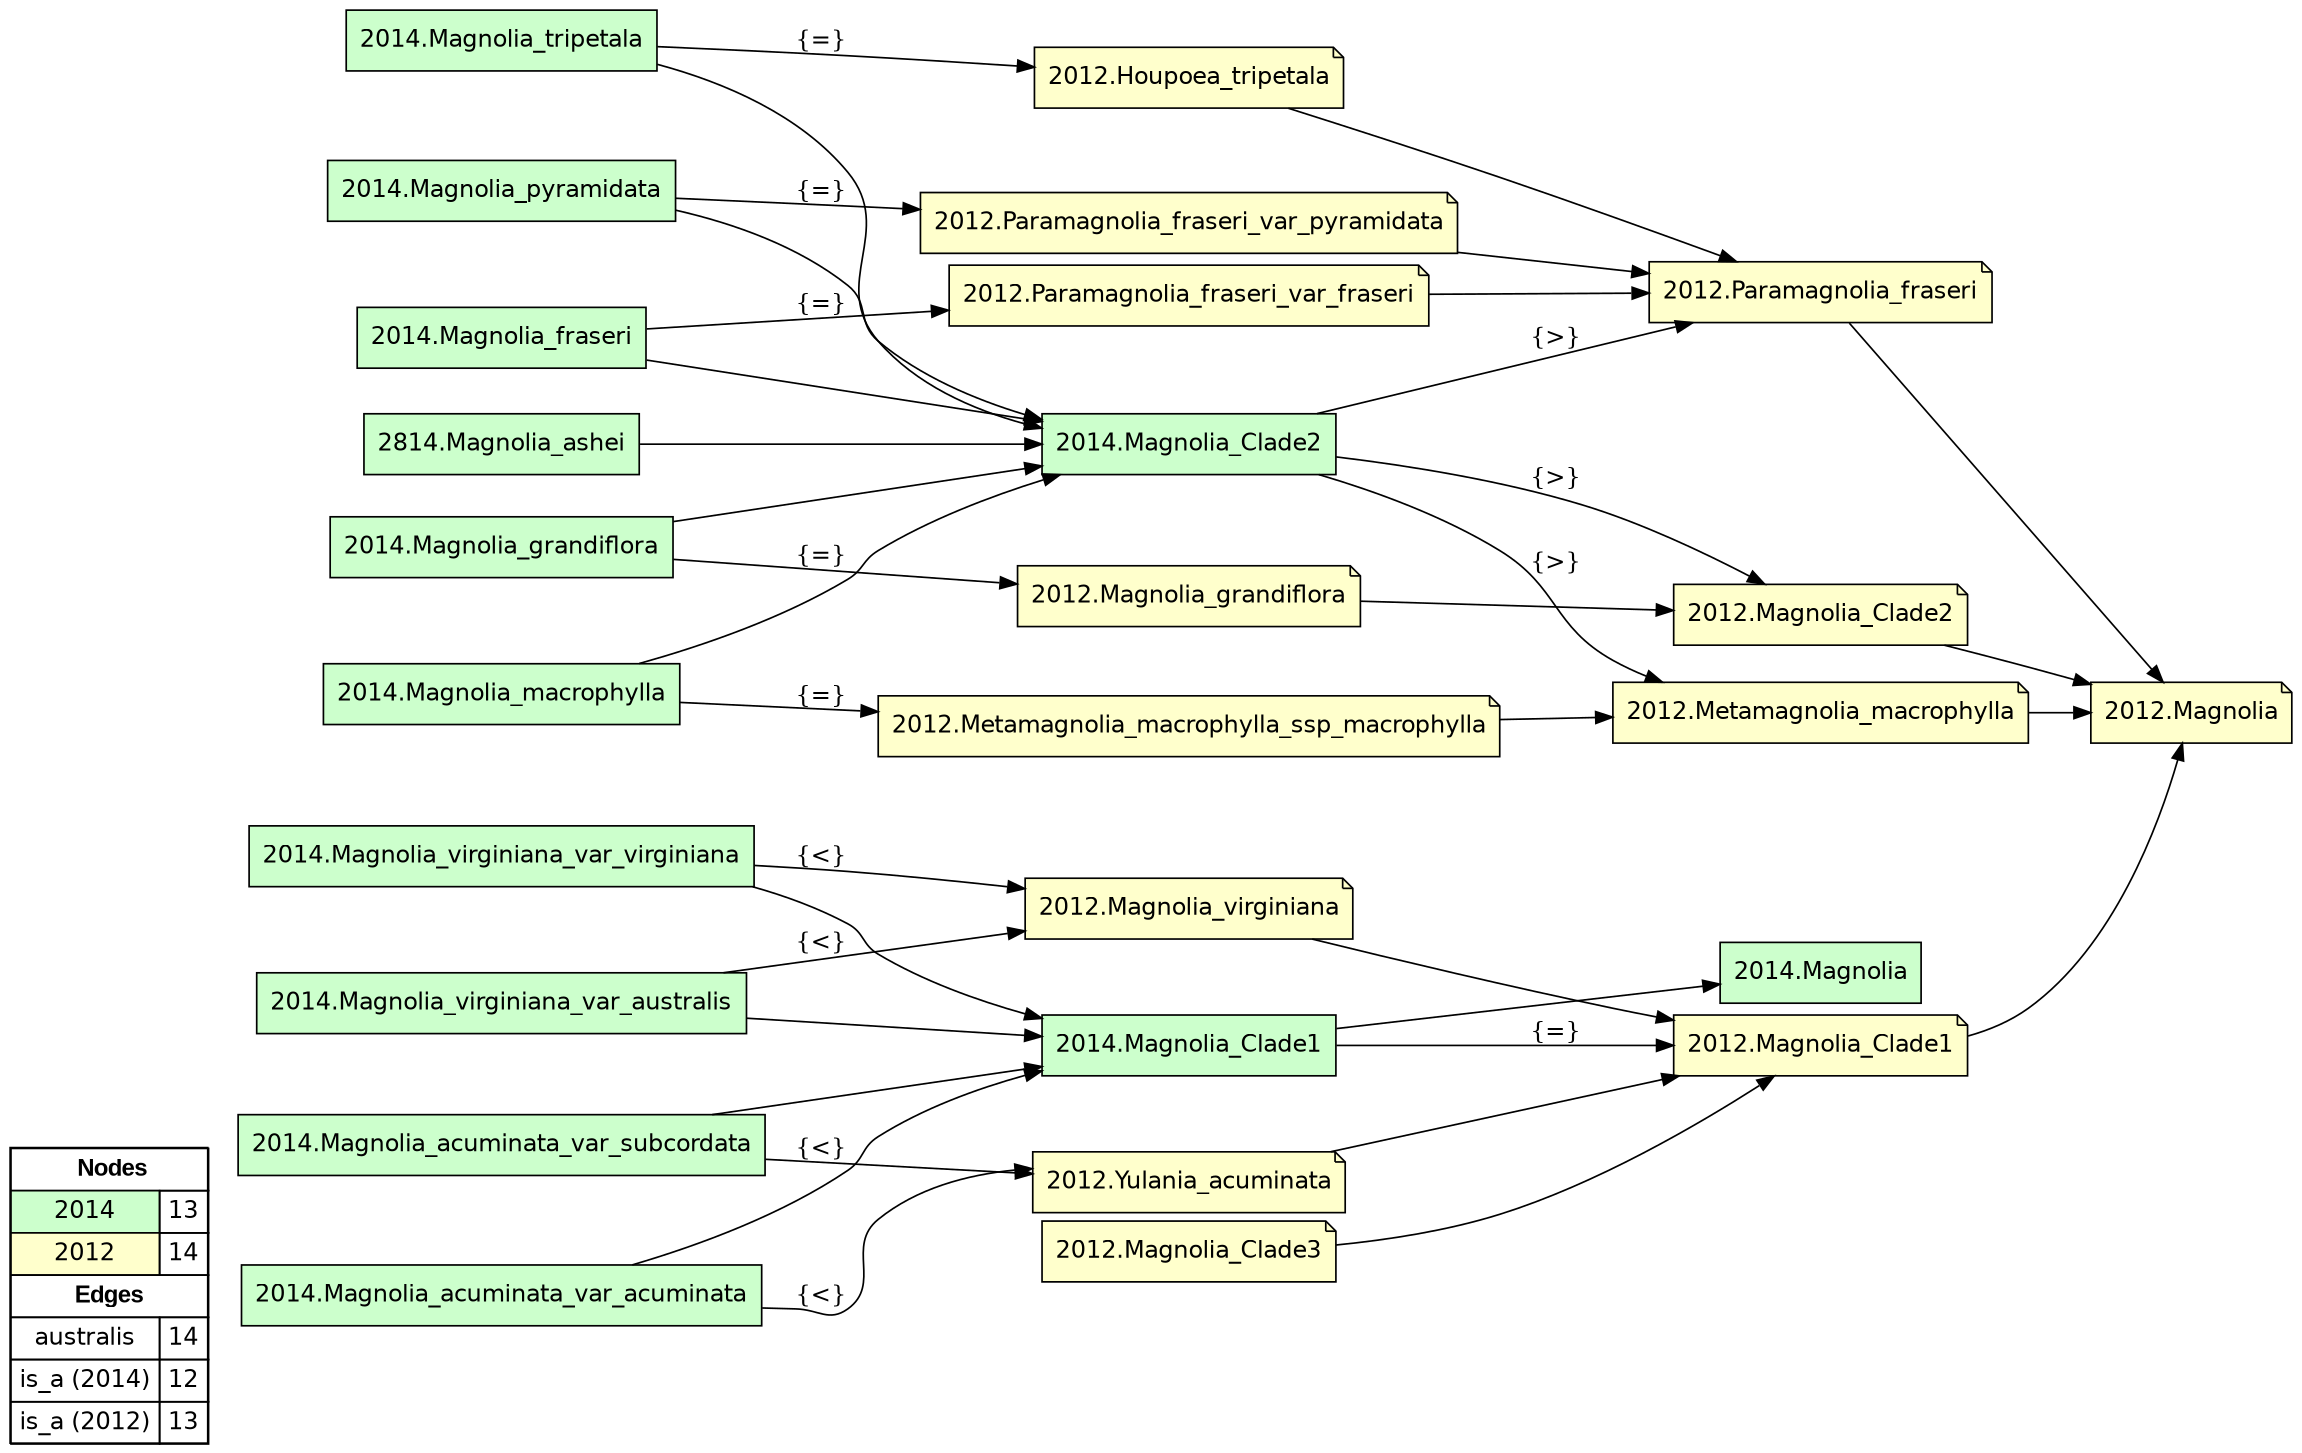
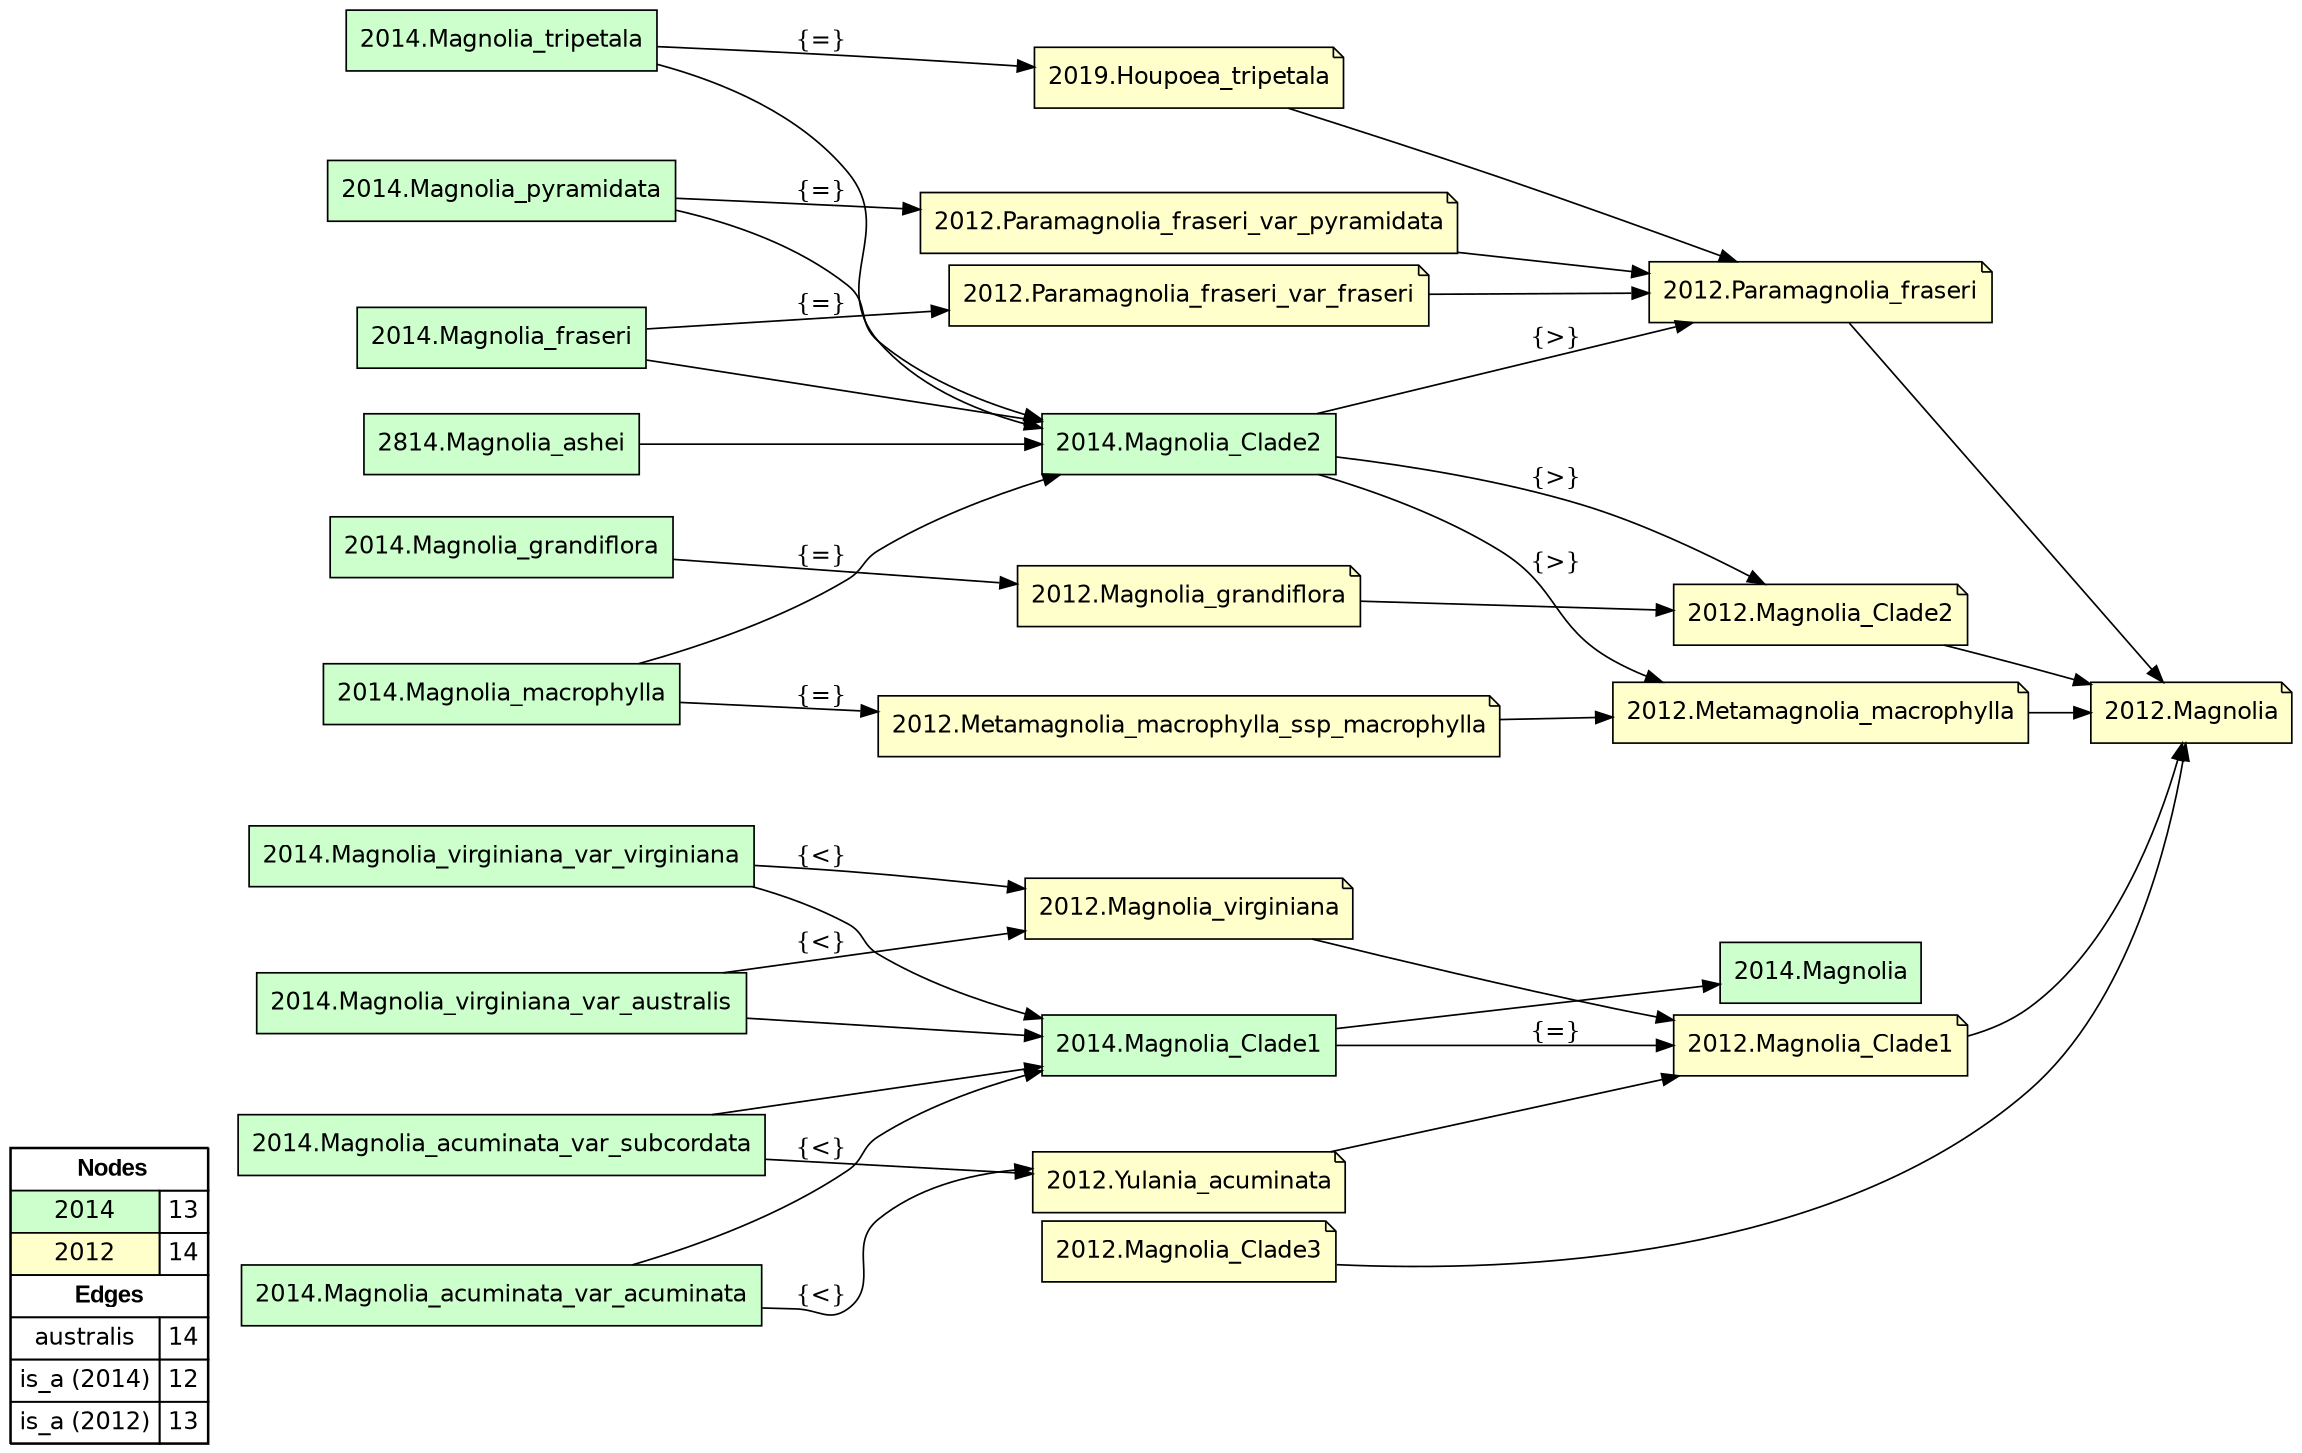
(1189, 78) -> (1189, 78)
(849, 495) -> none
(1558, 1193) -> (1876, 1184)
